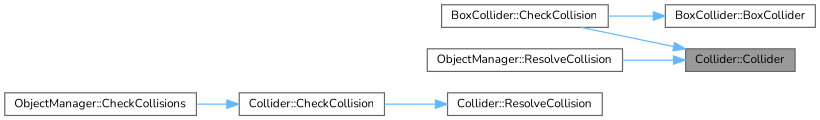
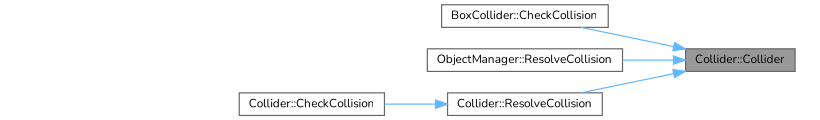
(740, 16) -> none
none -> (627, 83)
(101, 104) -> none
